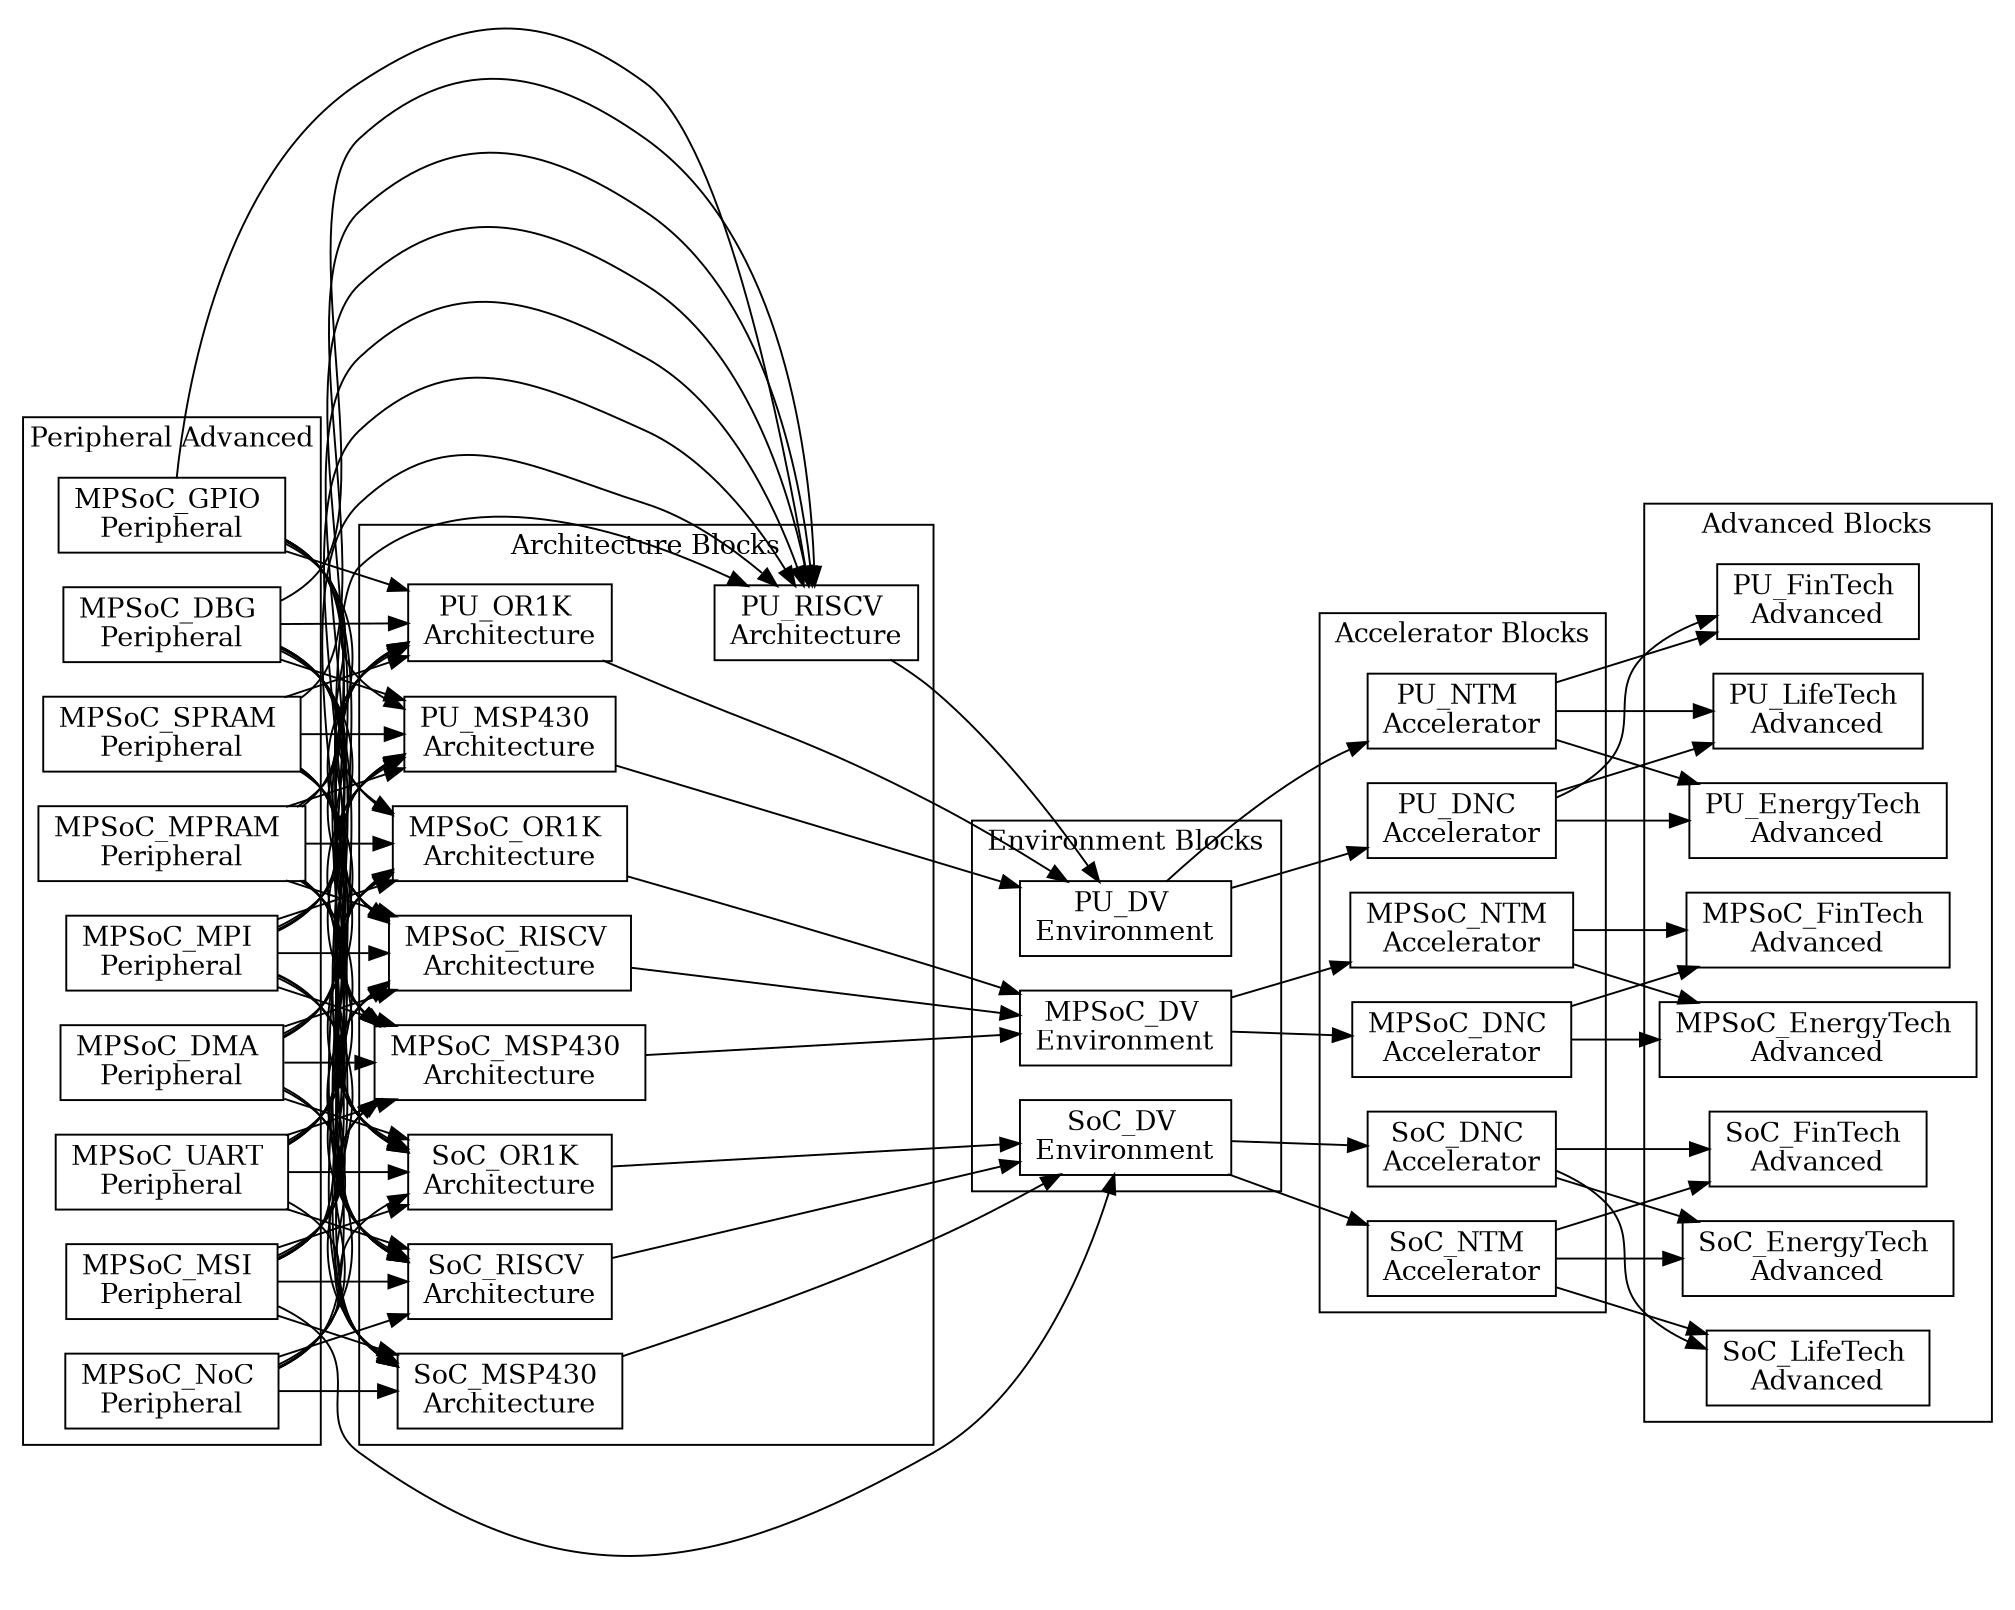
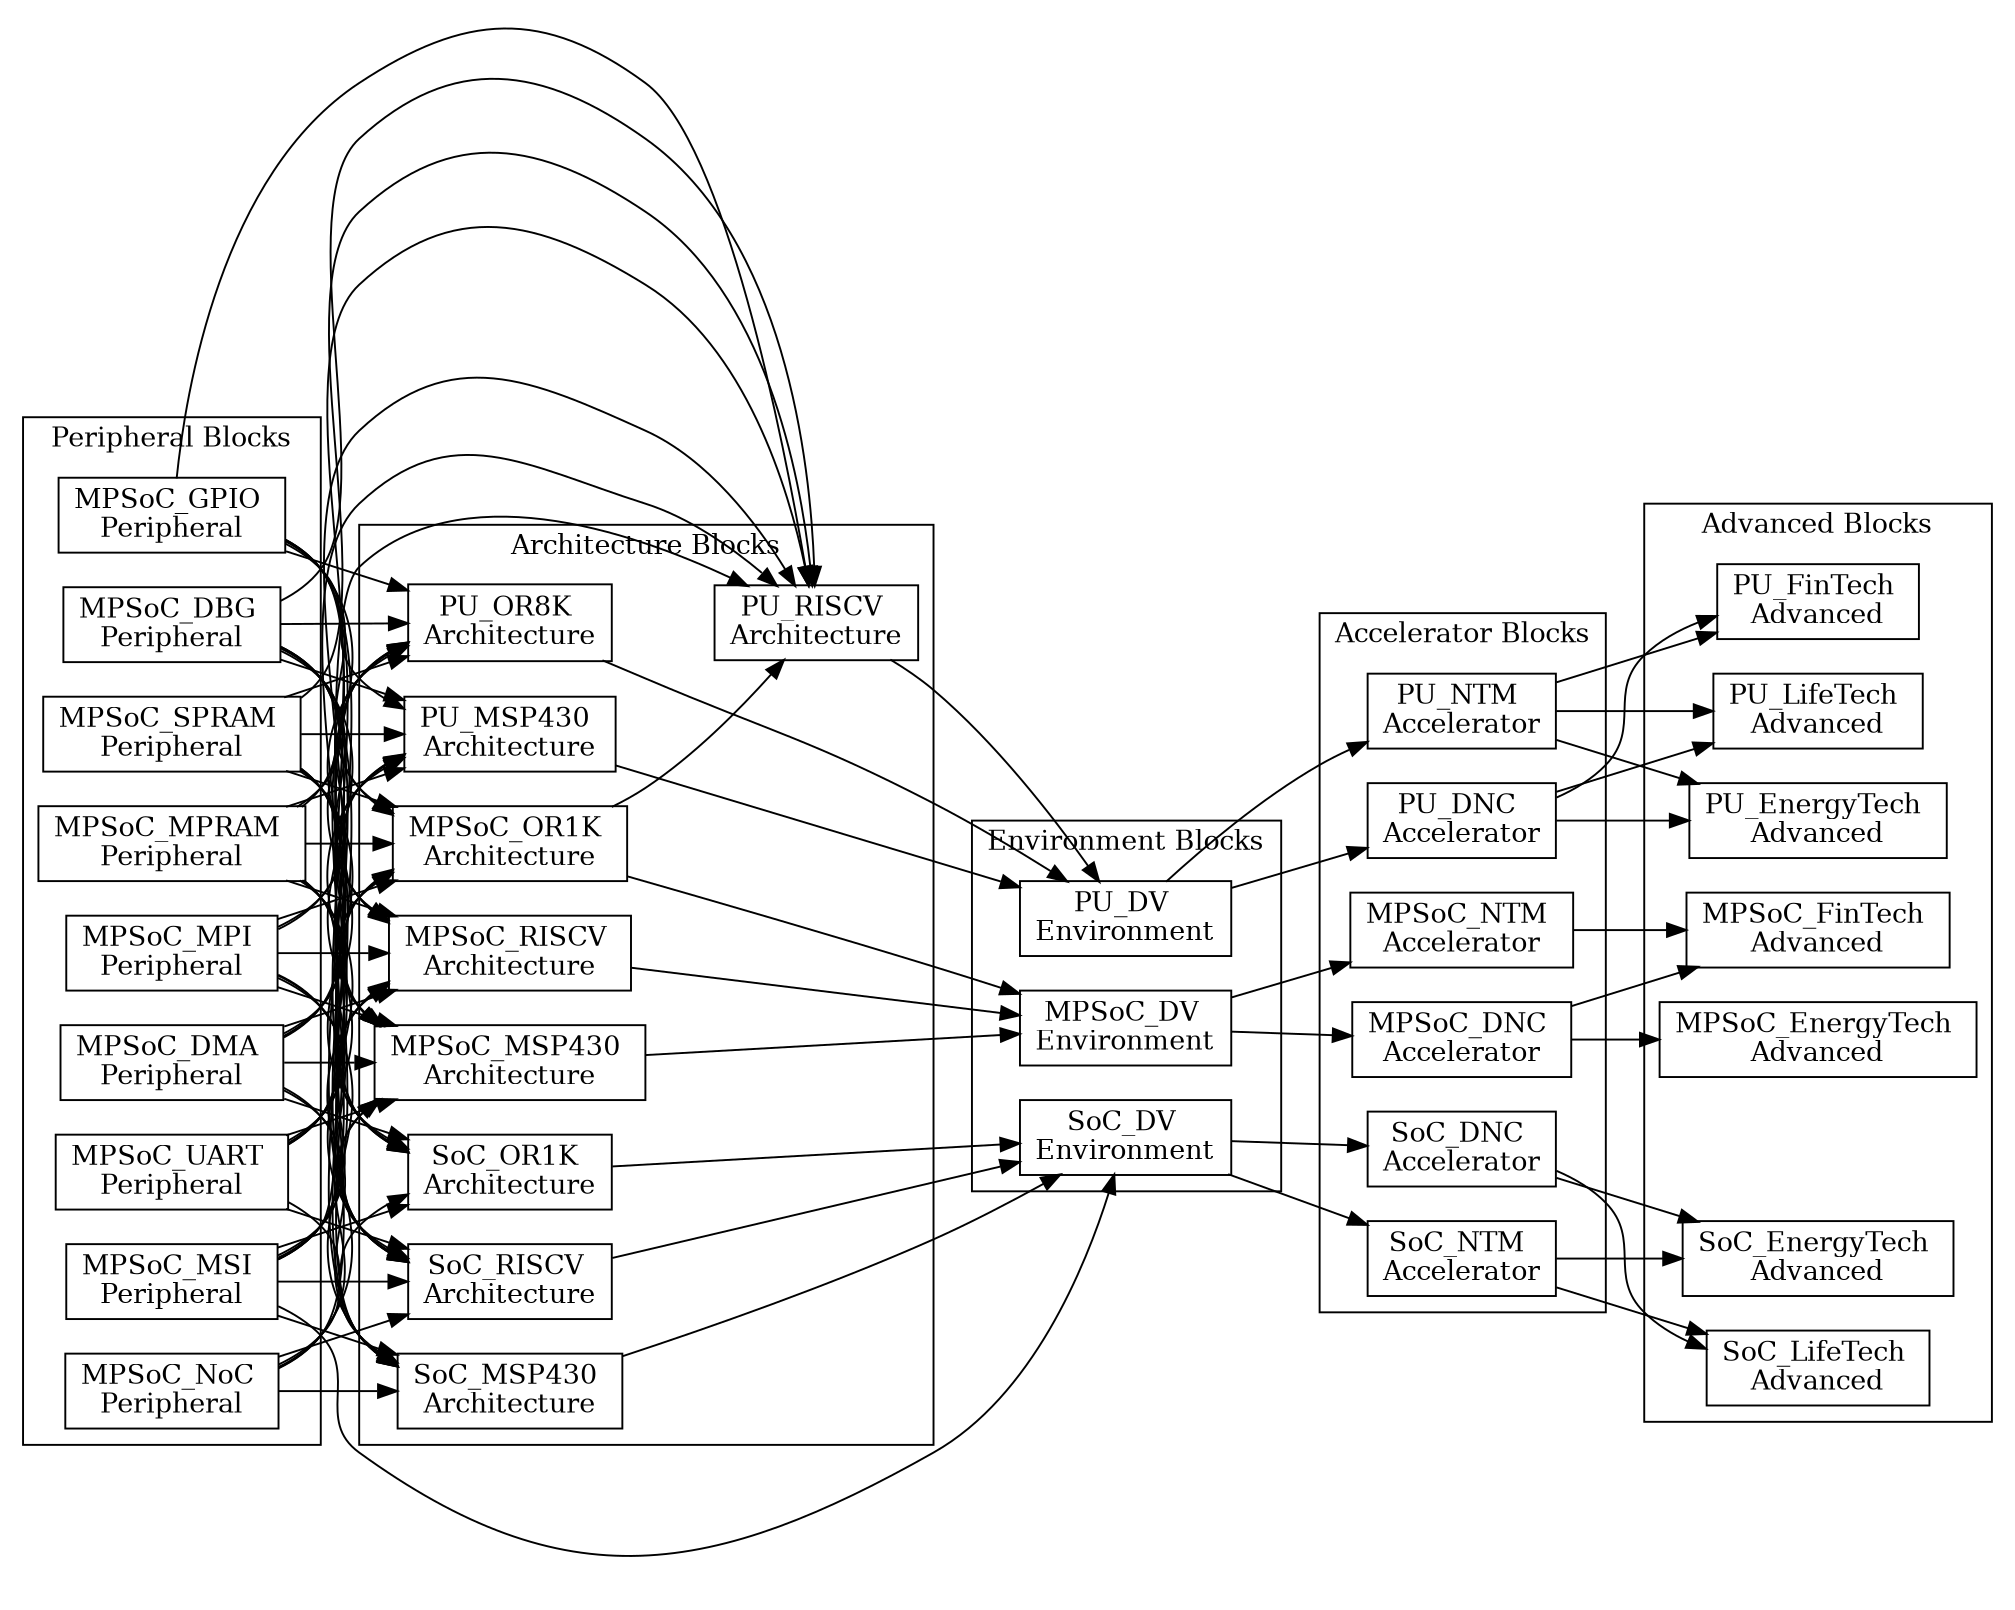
(352, 370) -> (697, 748)
(172, 439) -> (172, 439)
(510, 623) -> (510, 623)
none -> (332, 786)
(1618, 978) -> none
(1818, 1149) -> none
(338, 1172) -> none
